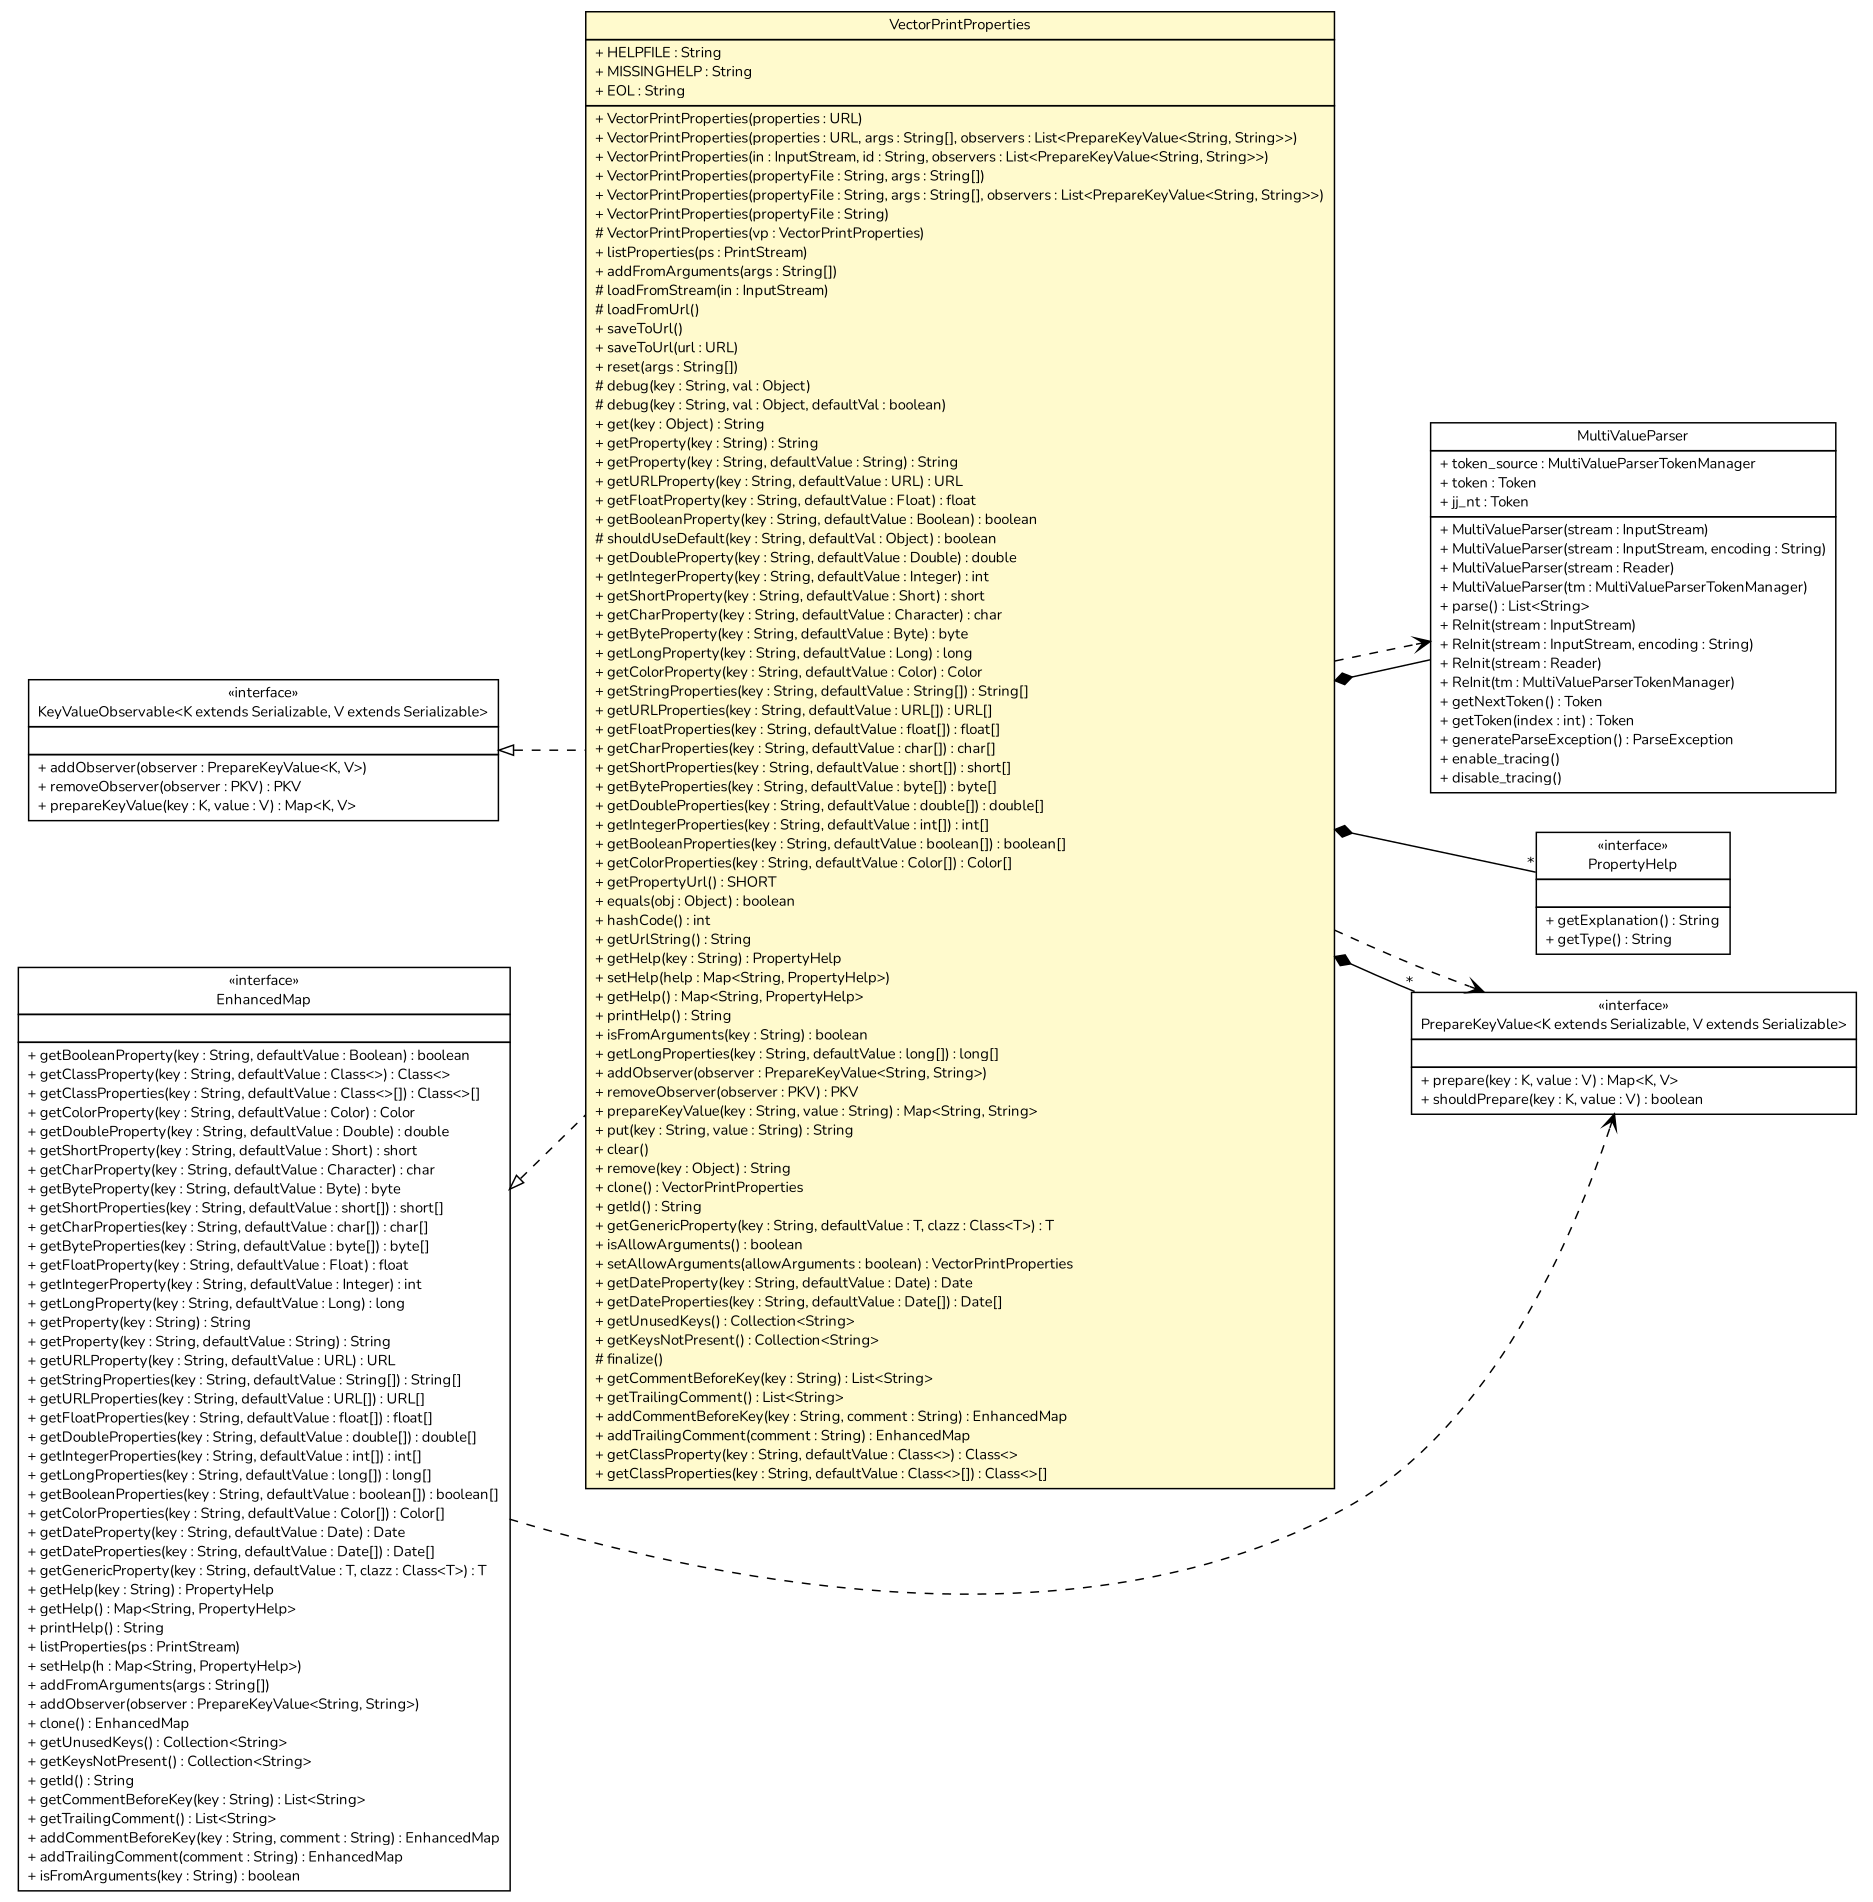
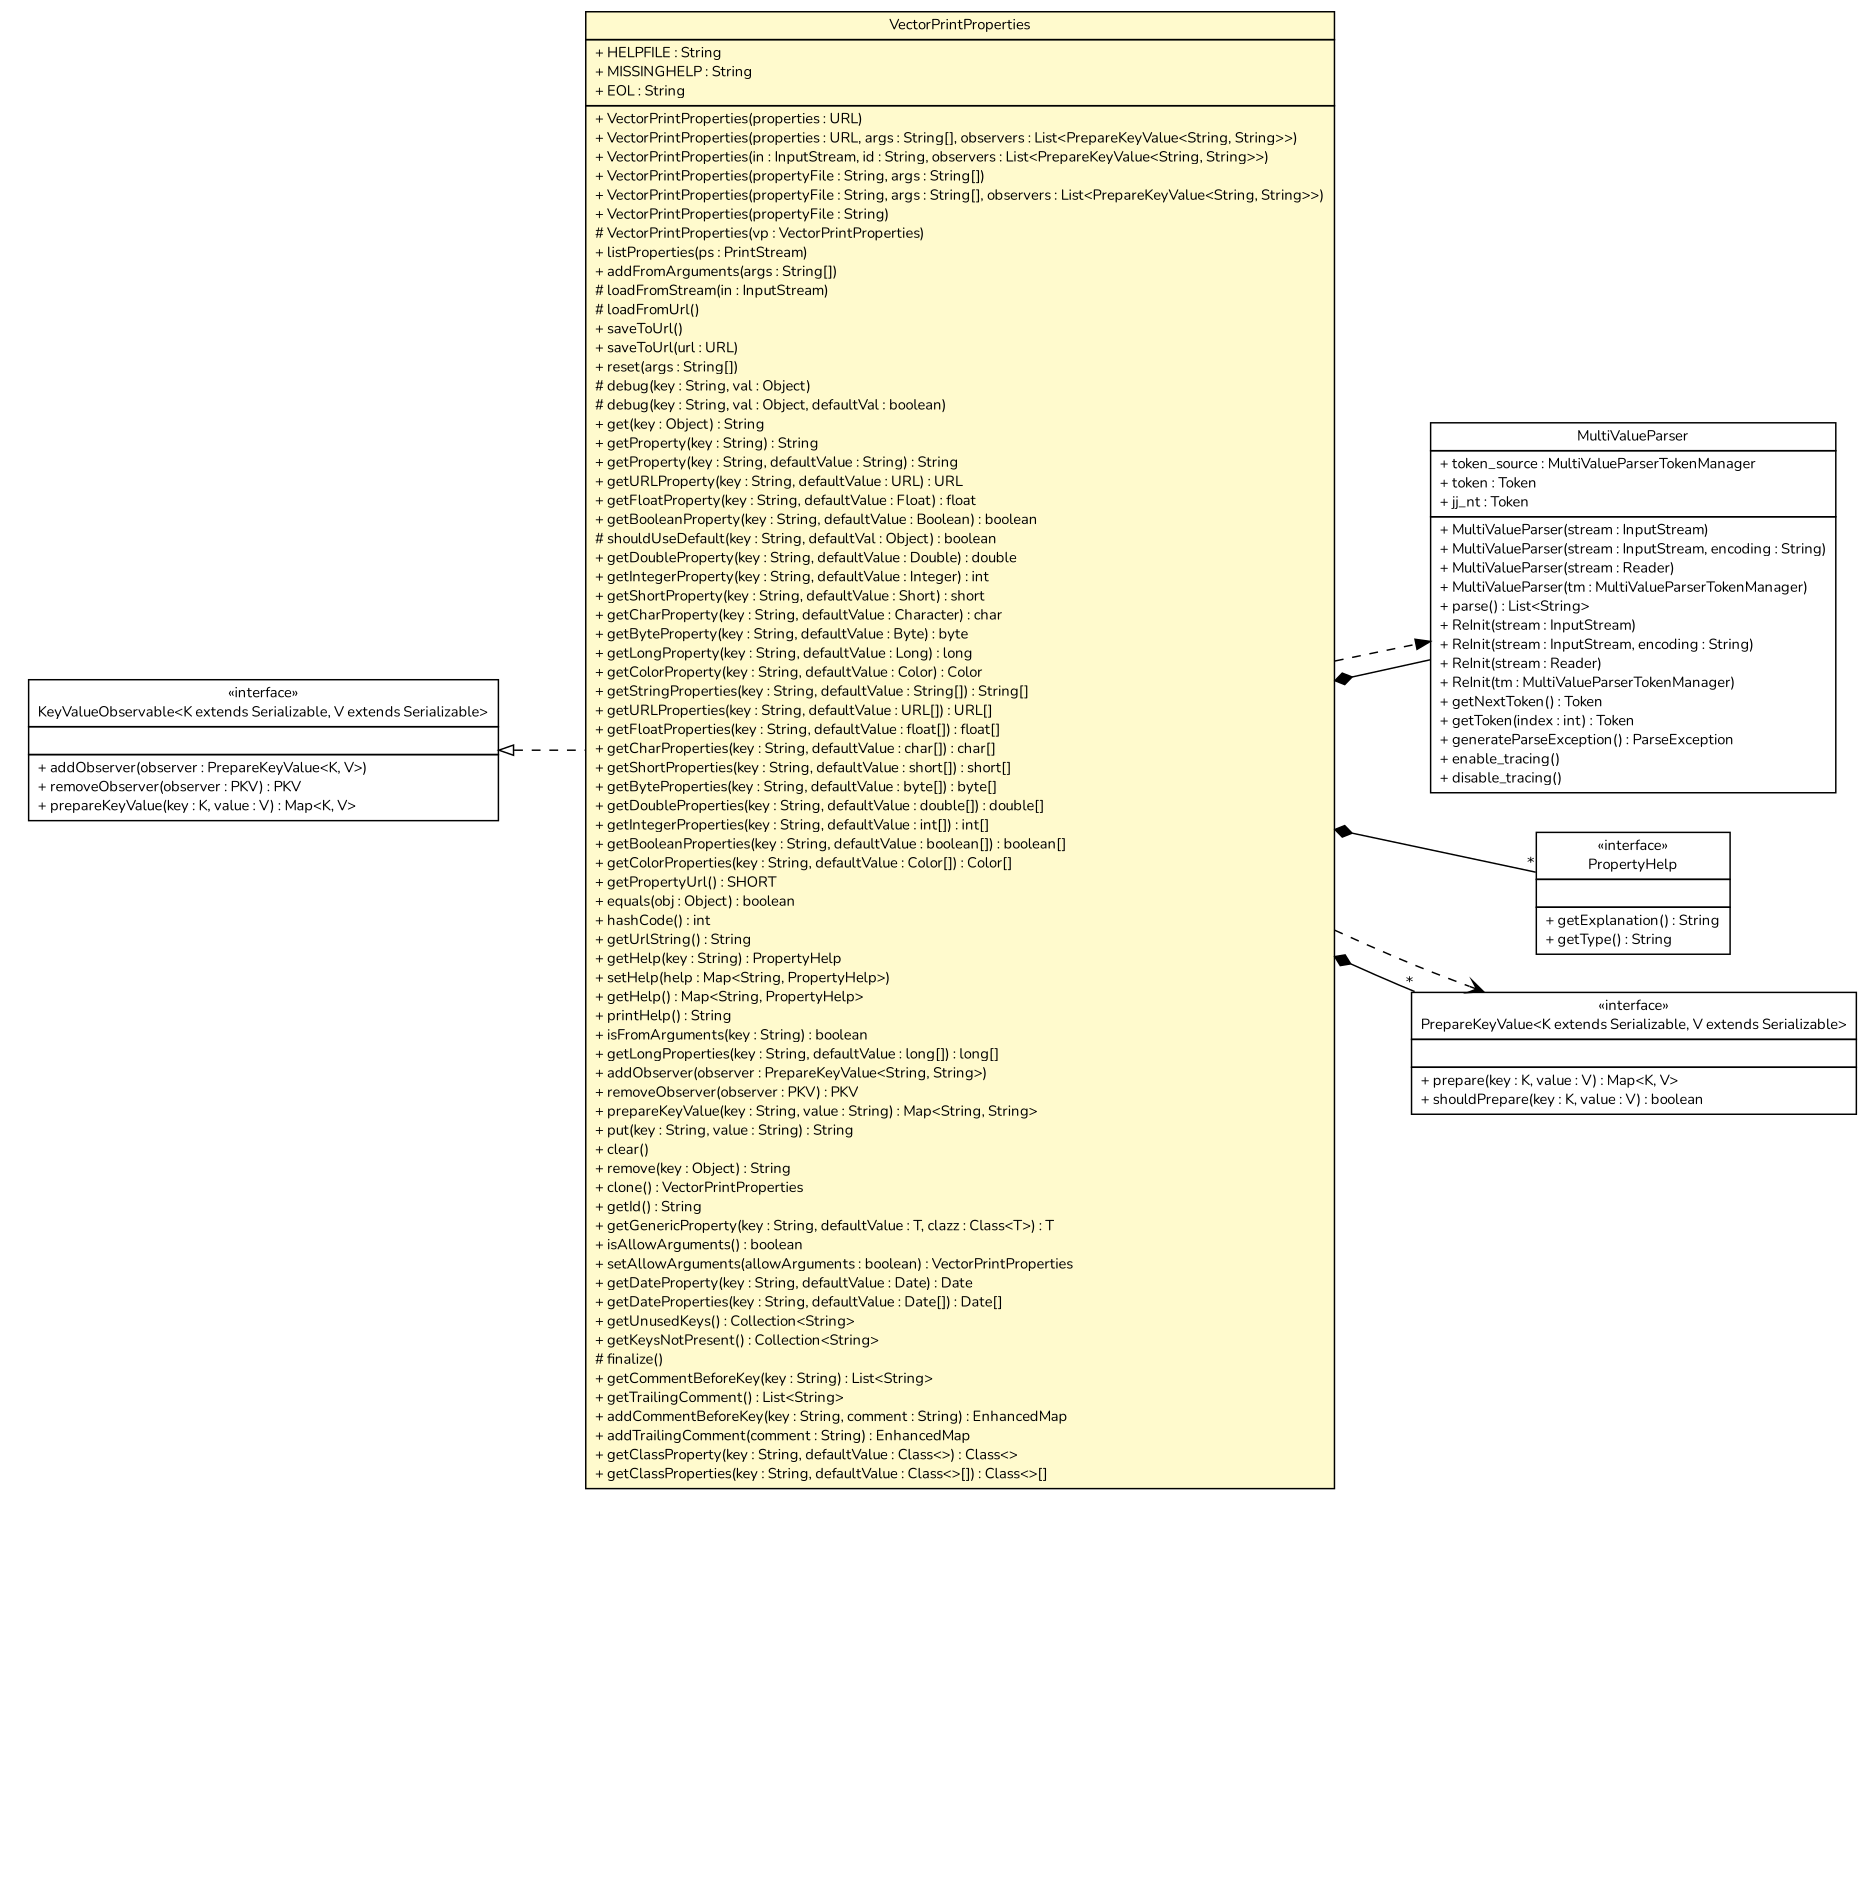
(1375, 653) -> (1375, 653)
(264, 1428) -> none
